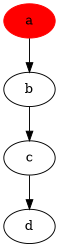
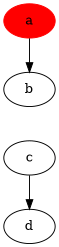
(29, 119) -> none
